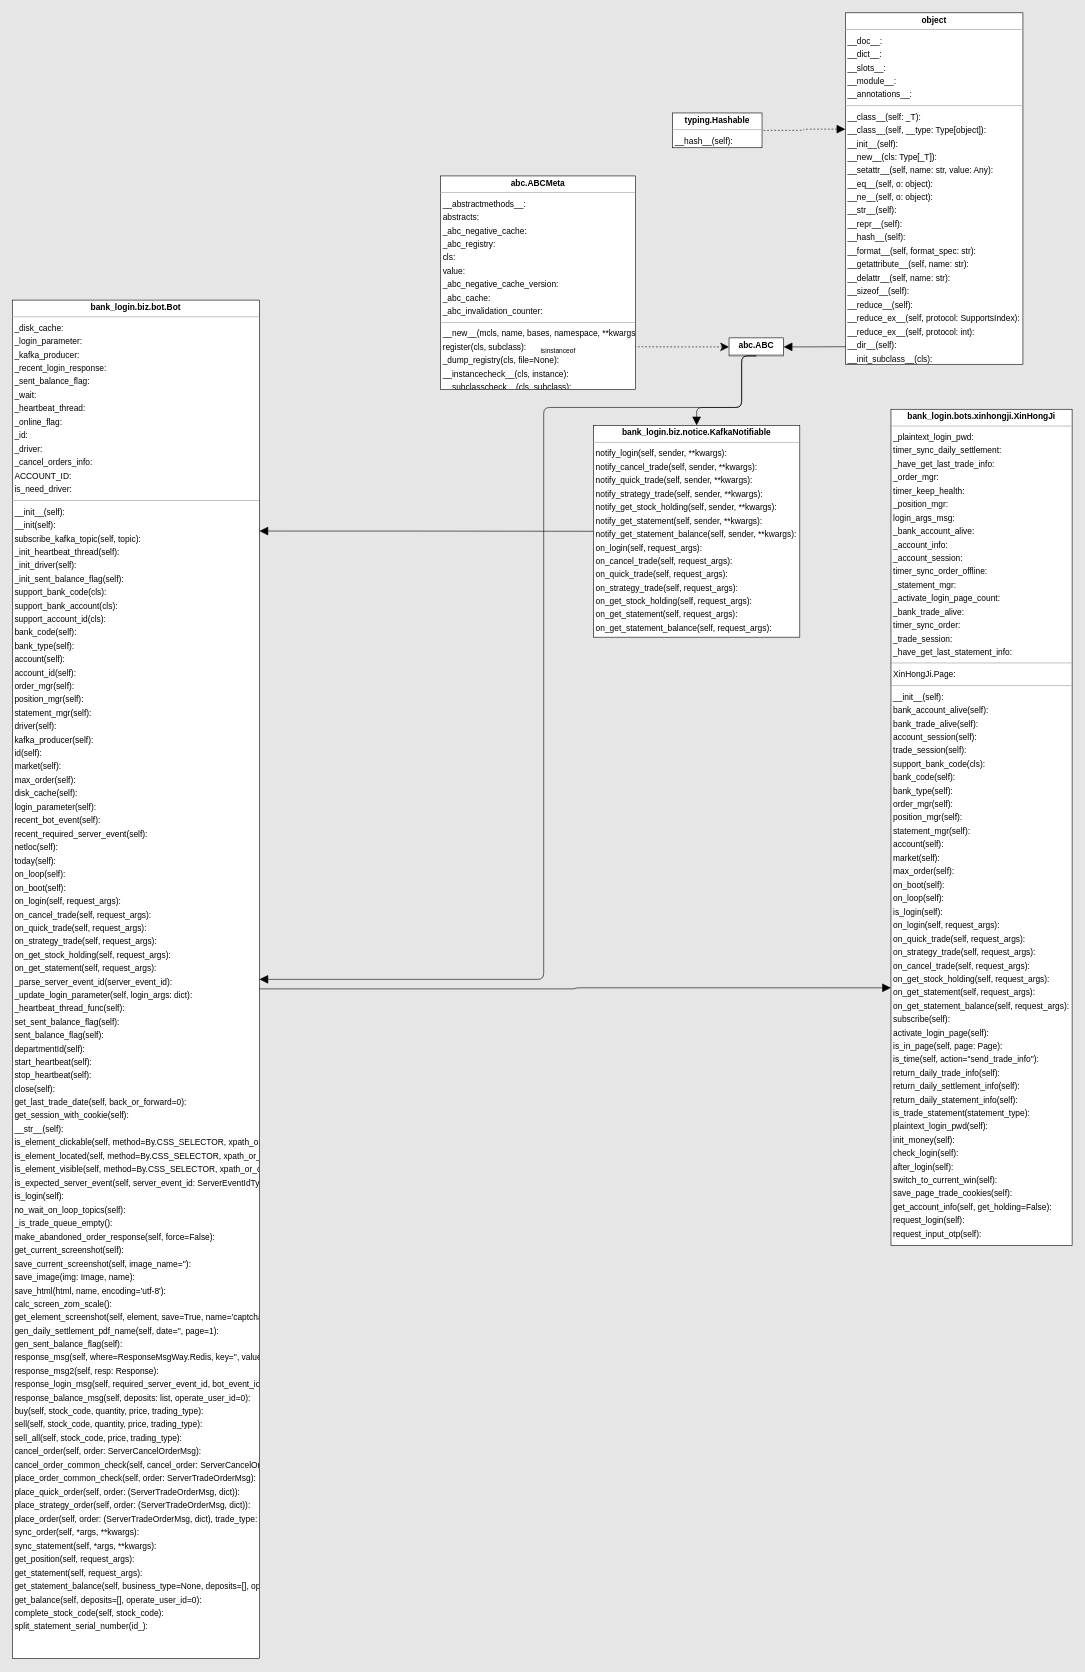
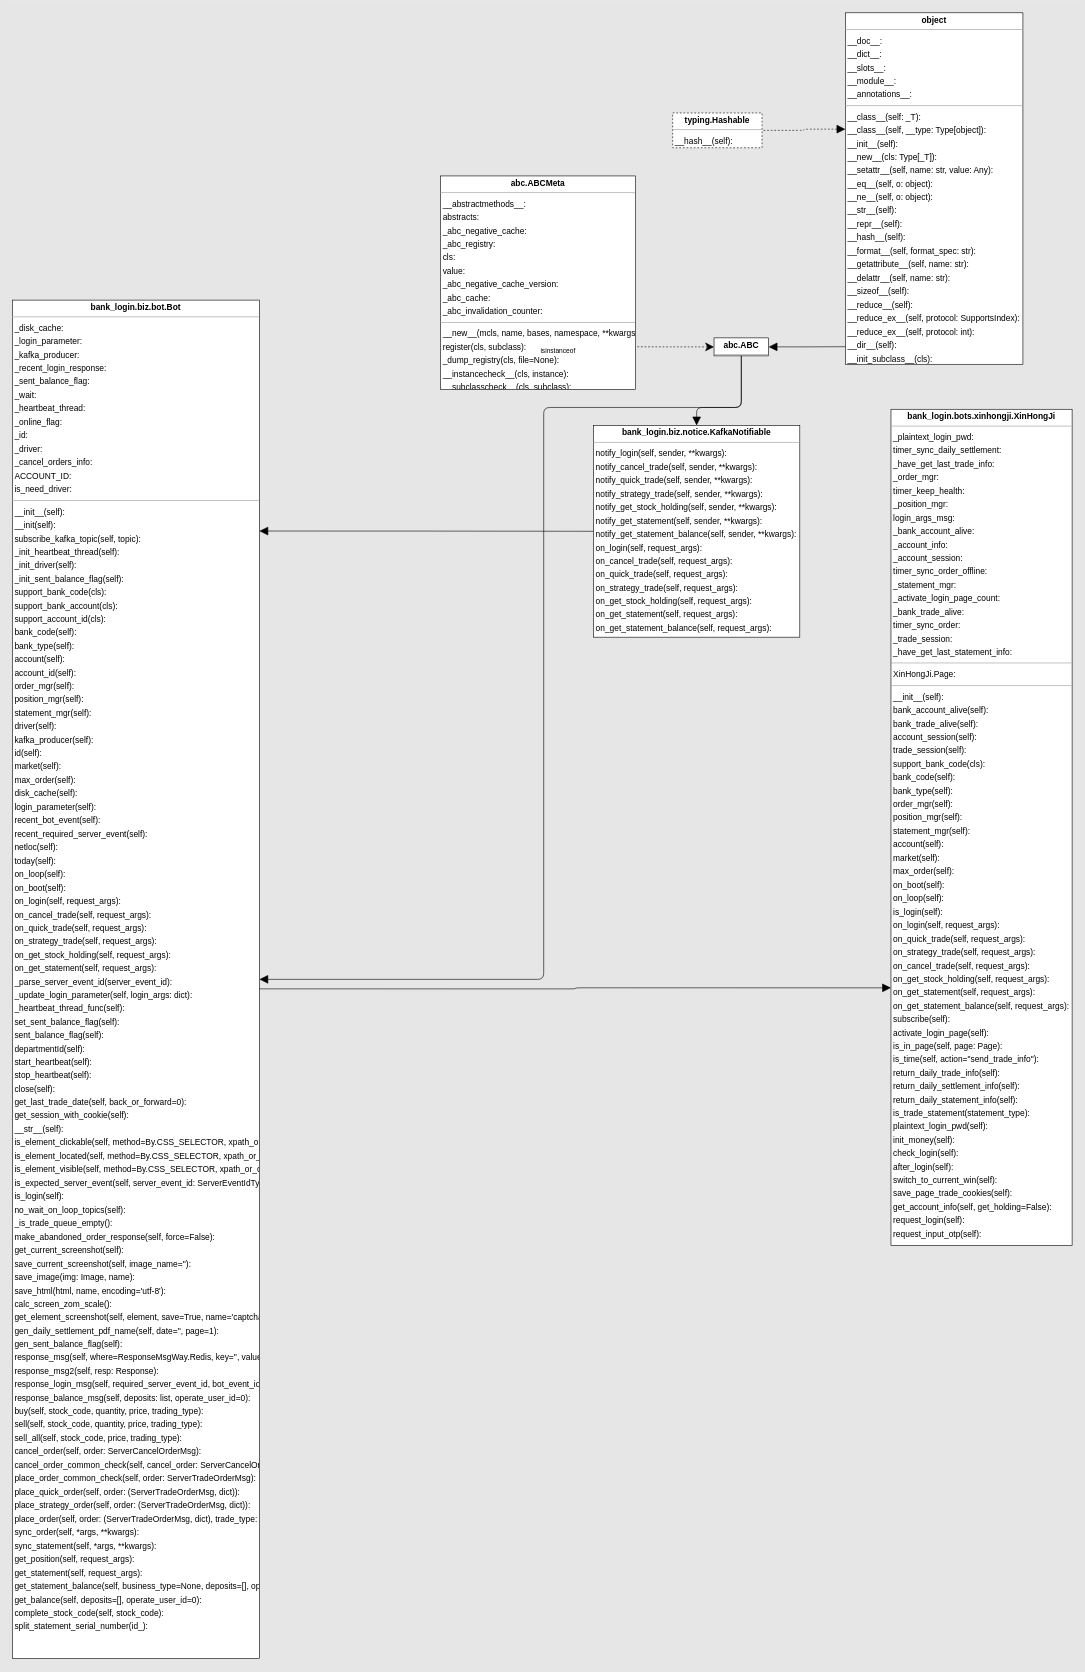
(718, 130) -> (718, 130)
(757, 347) -> (742, 347)
